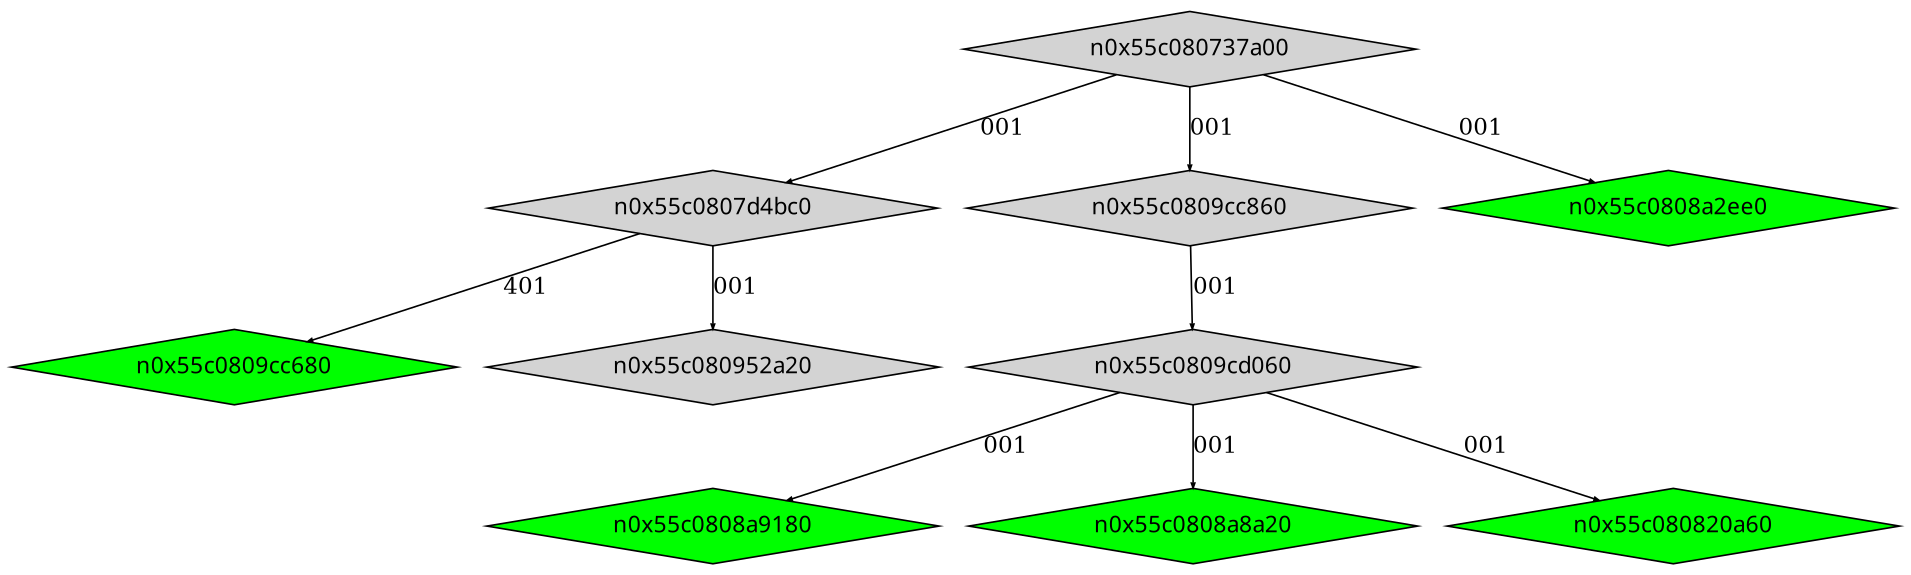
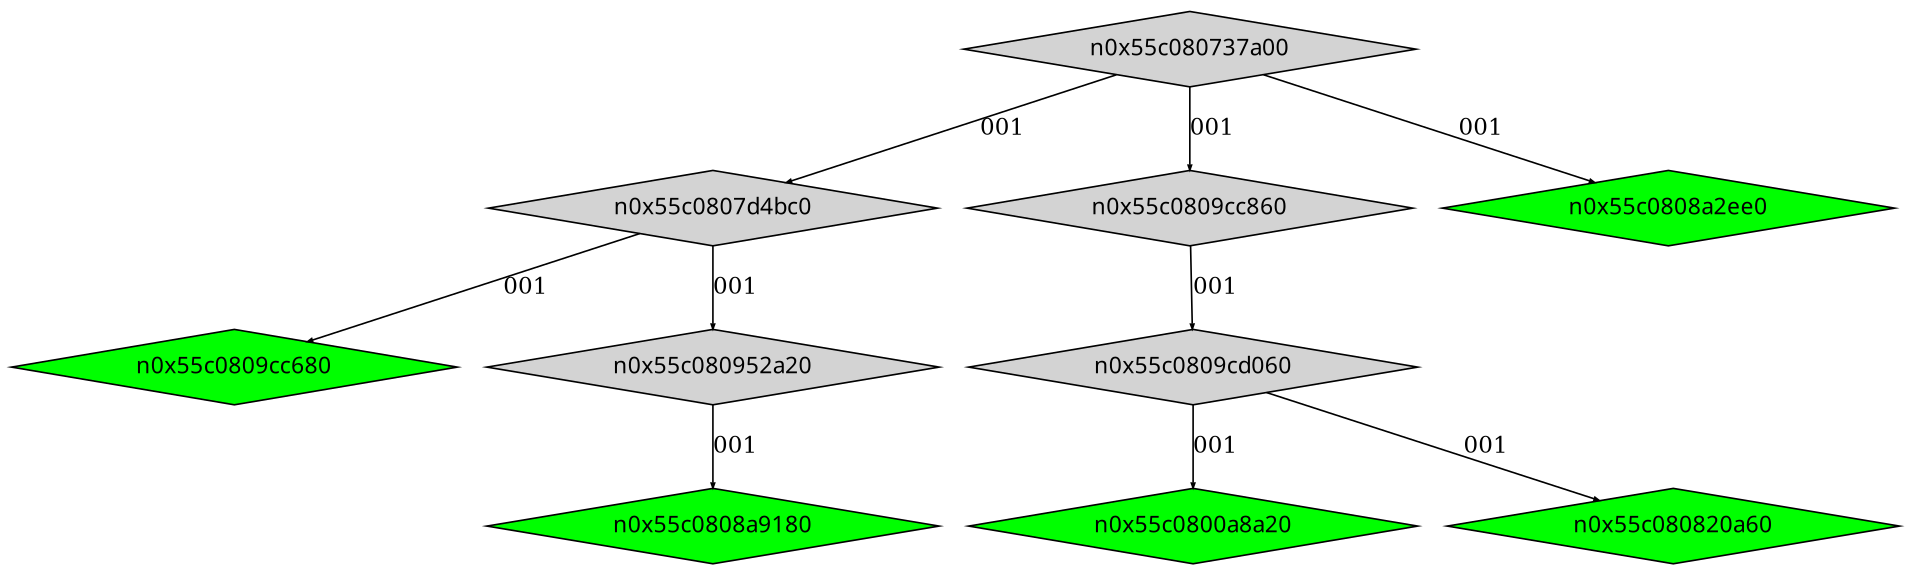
(526, 288) -> (526, 288)
(956, 446) -> (713, 444)
(1193, 526) -> (1193, 526)
